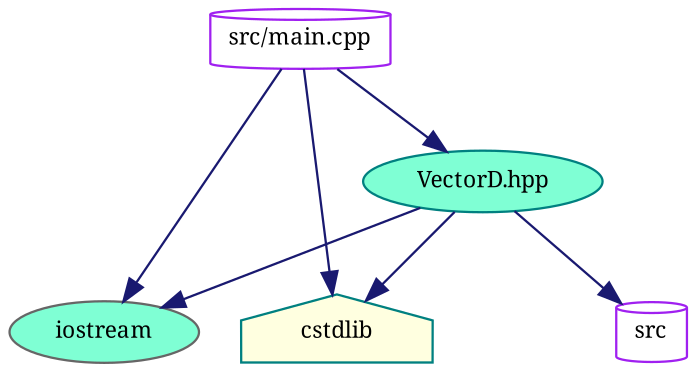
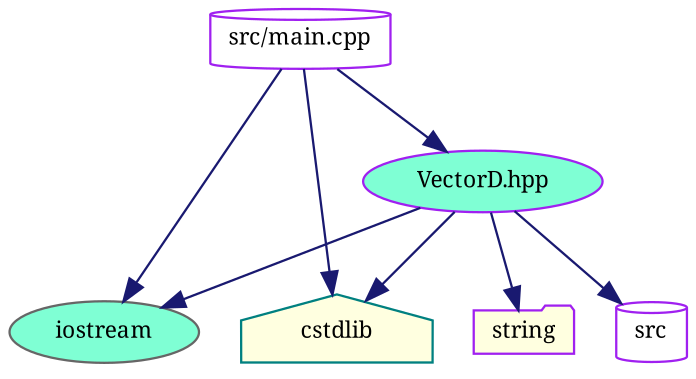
(483, 181) -> (483, 181)
none -> (524, 332)
